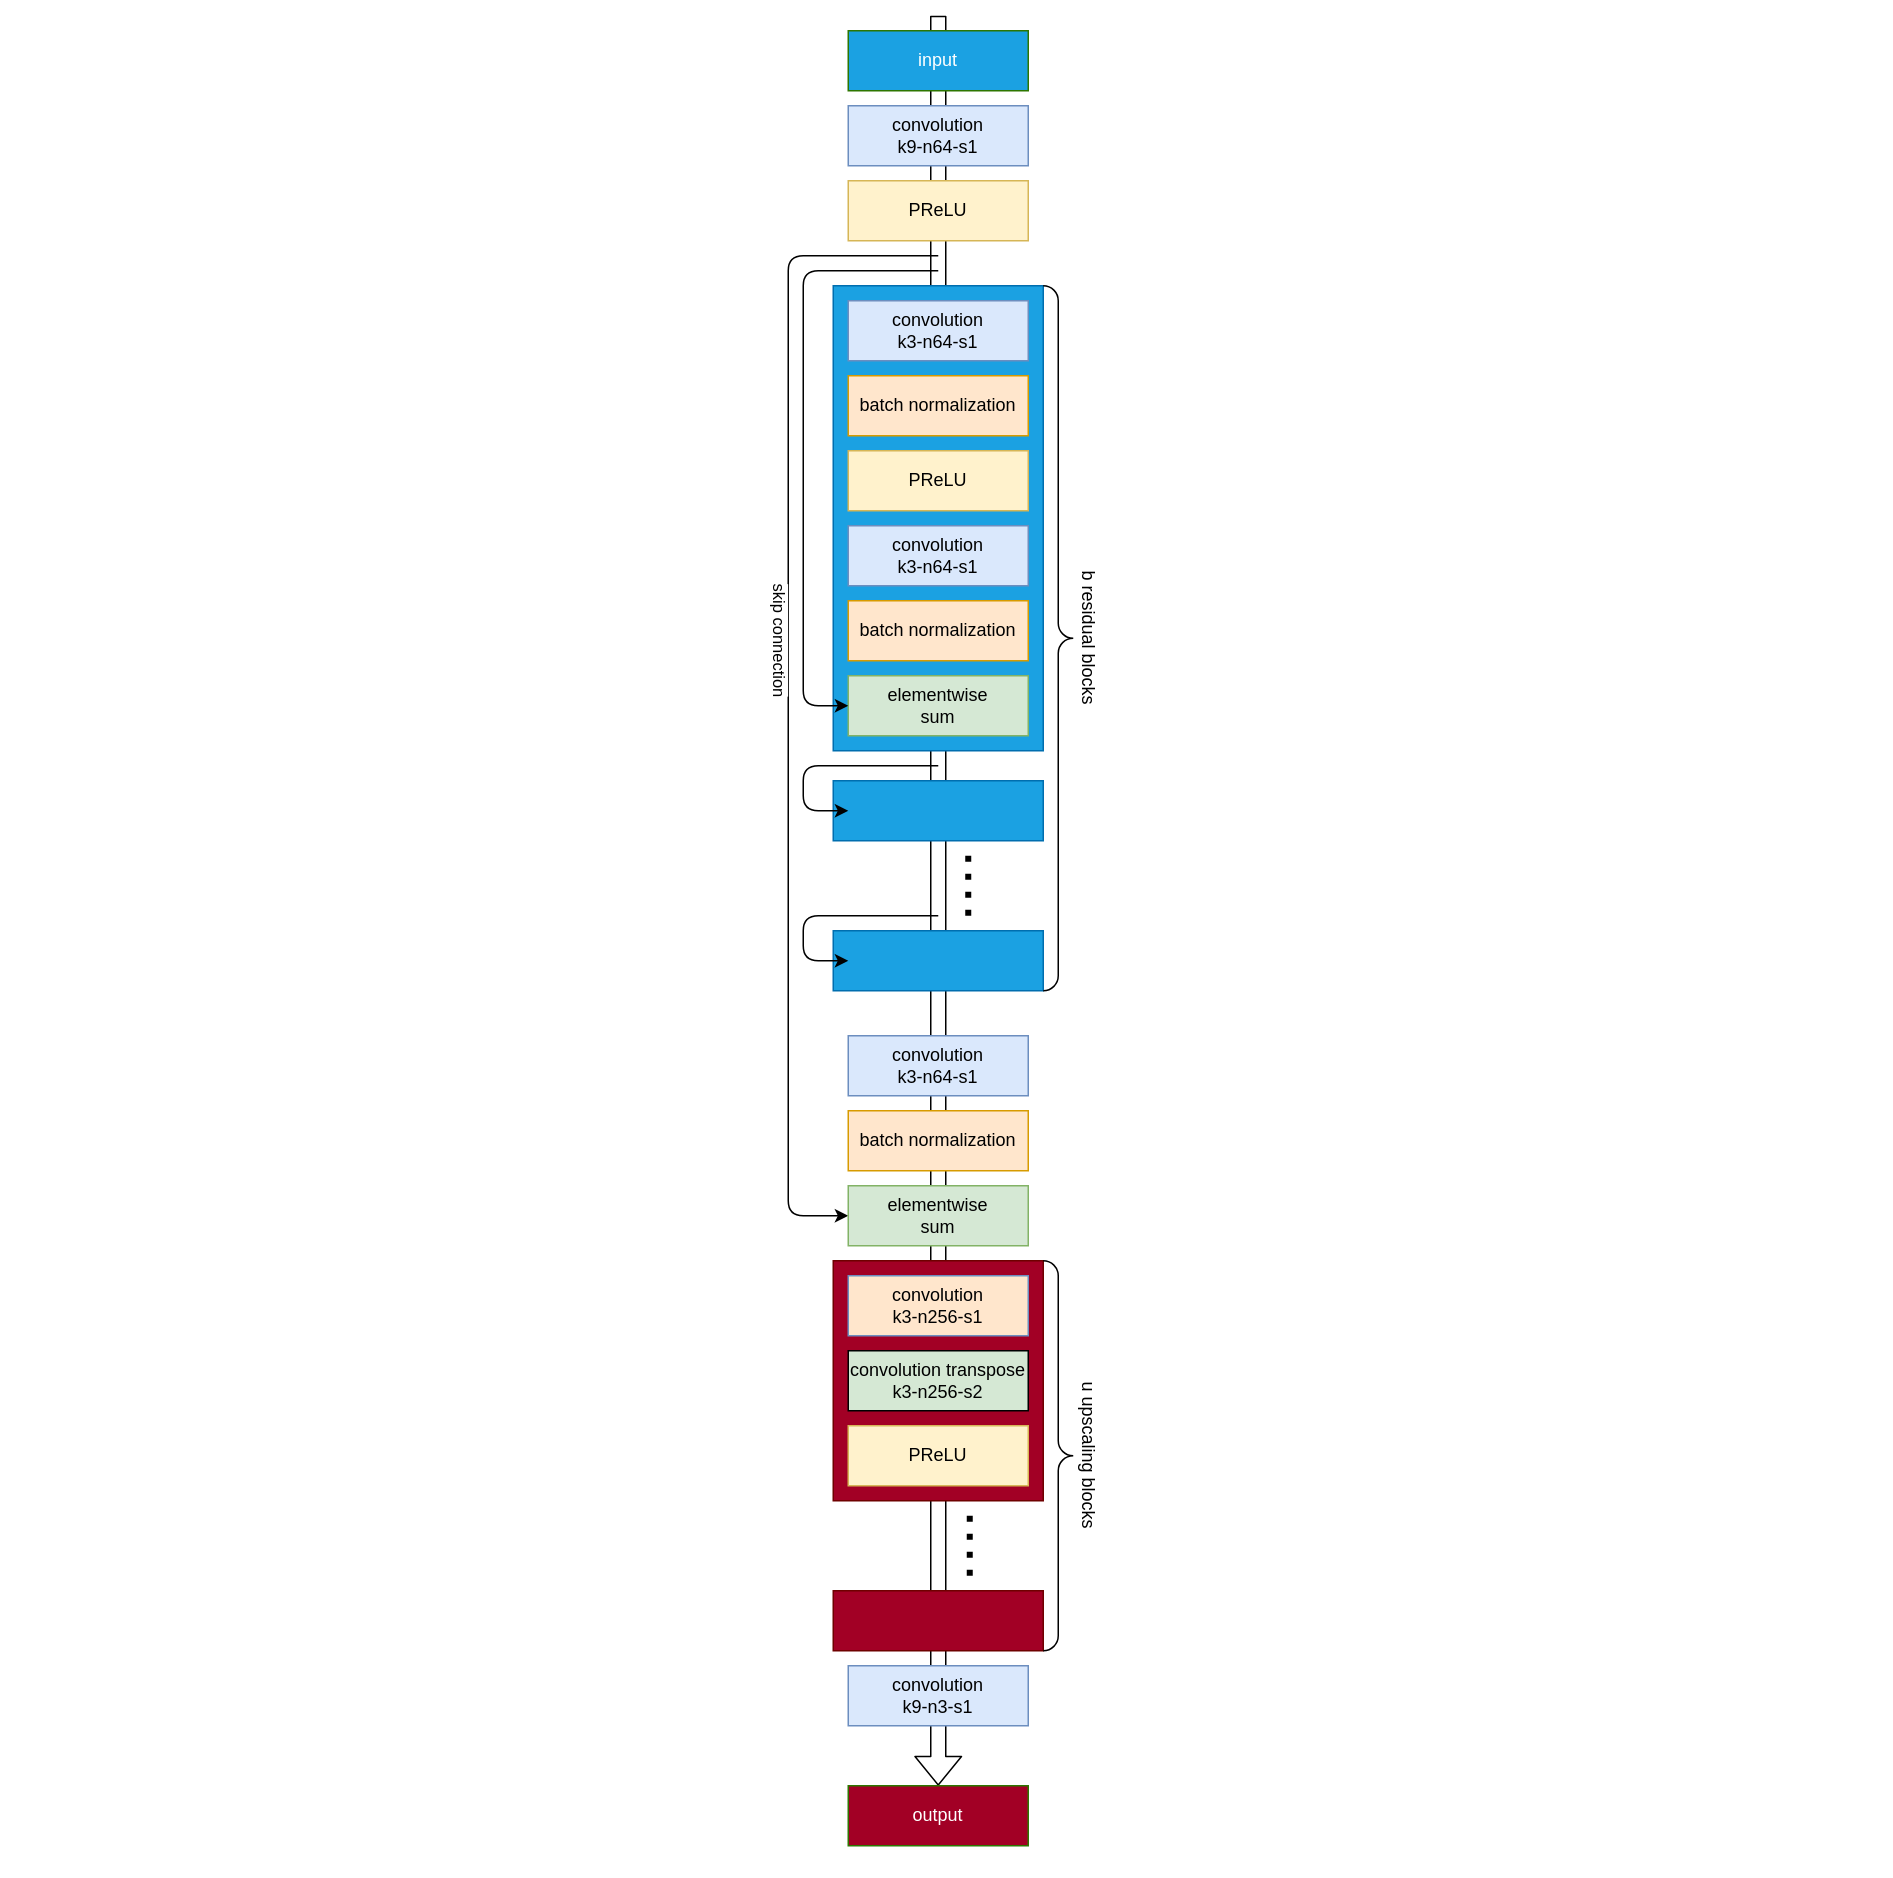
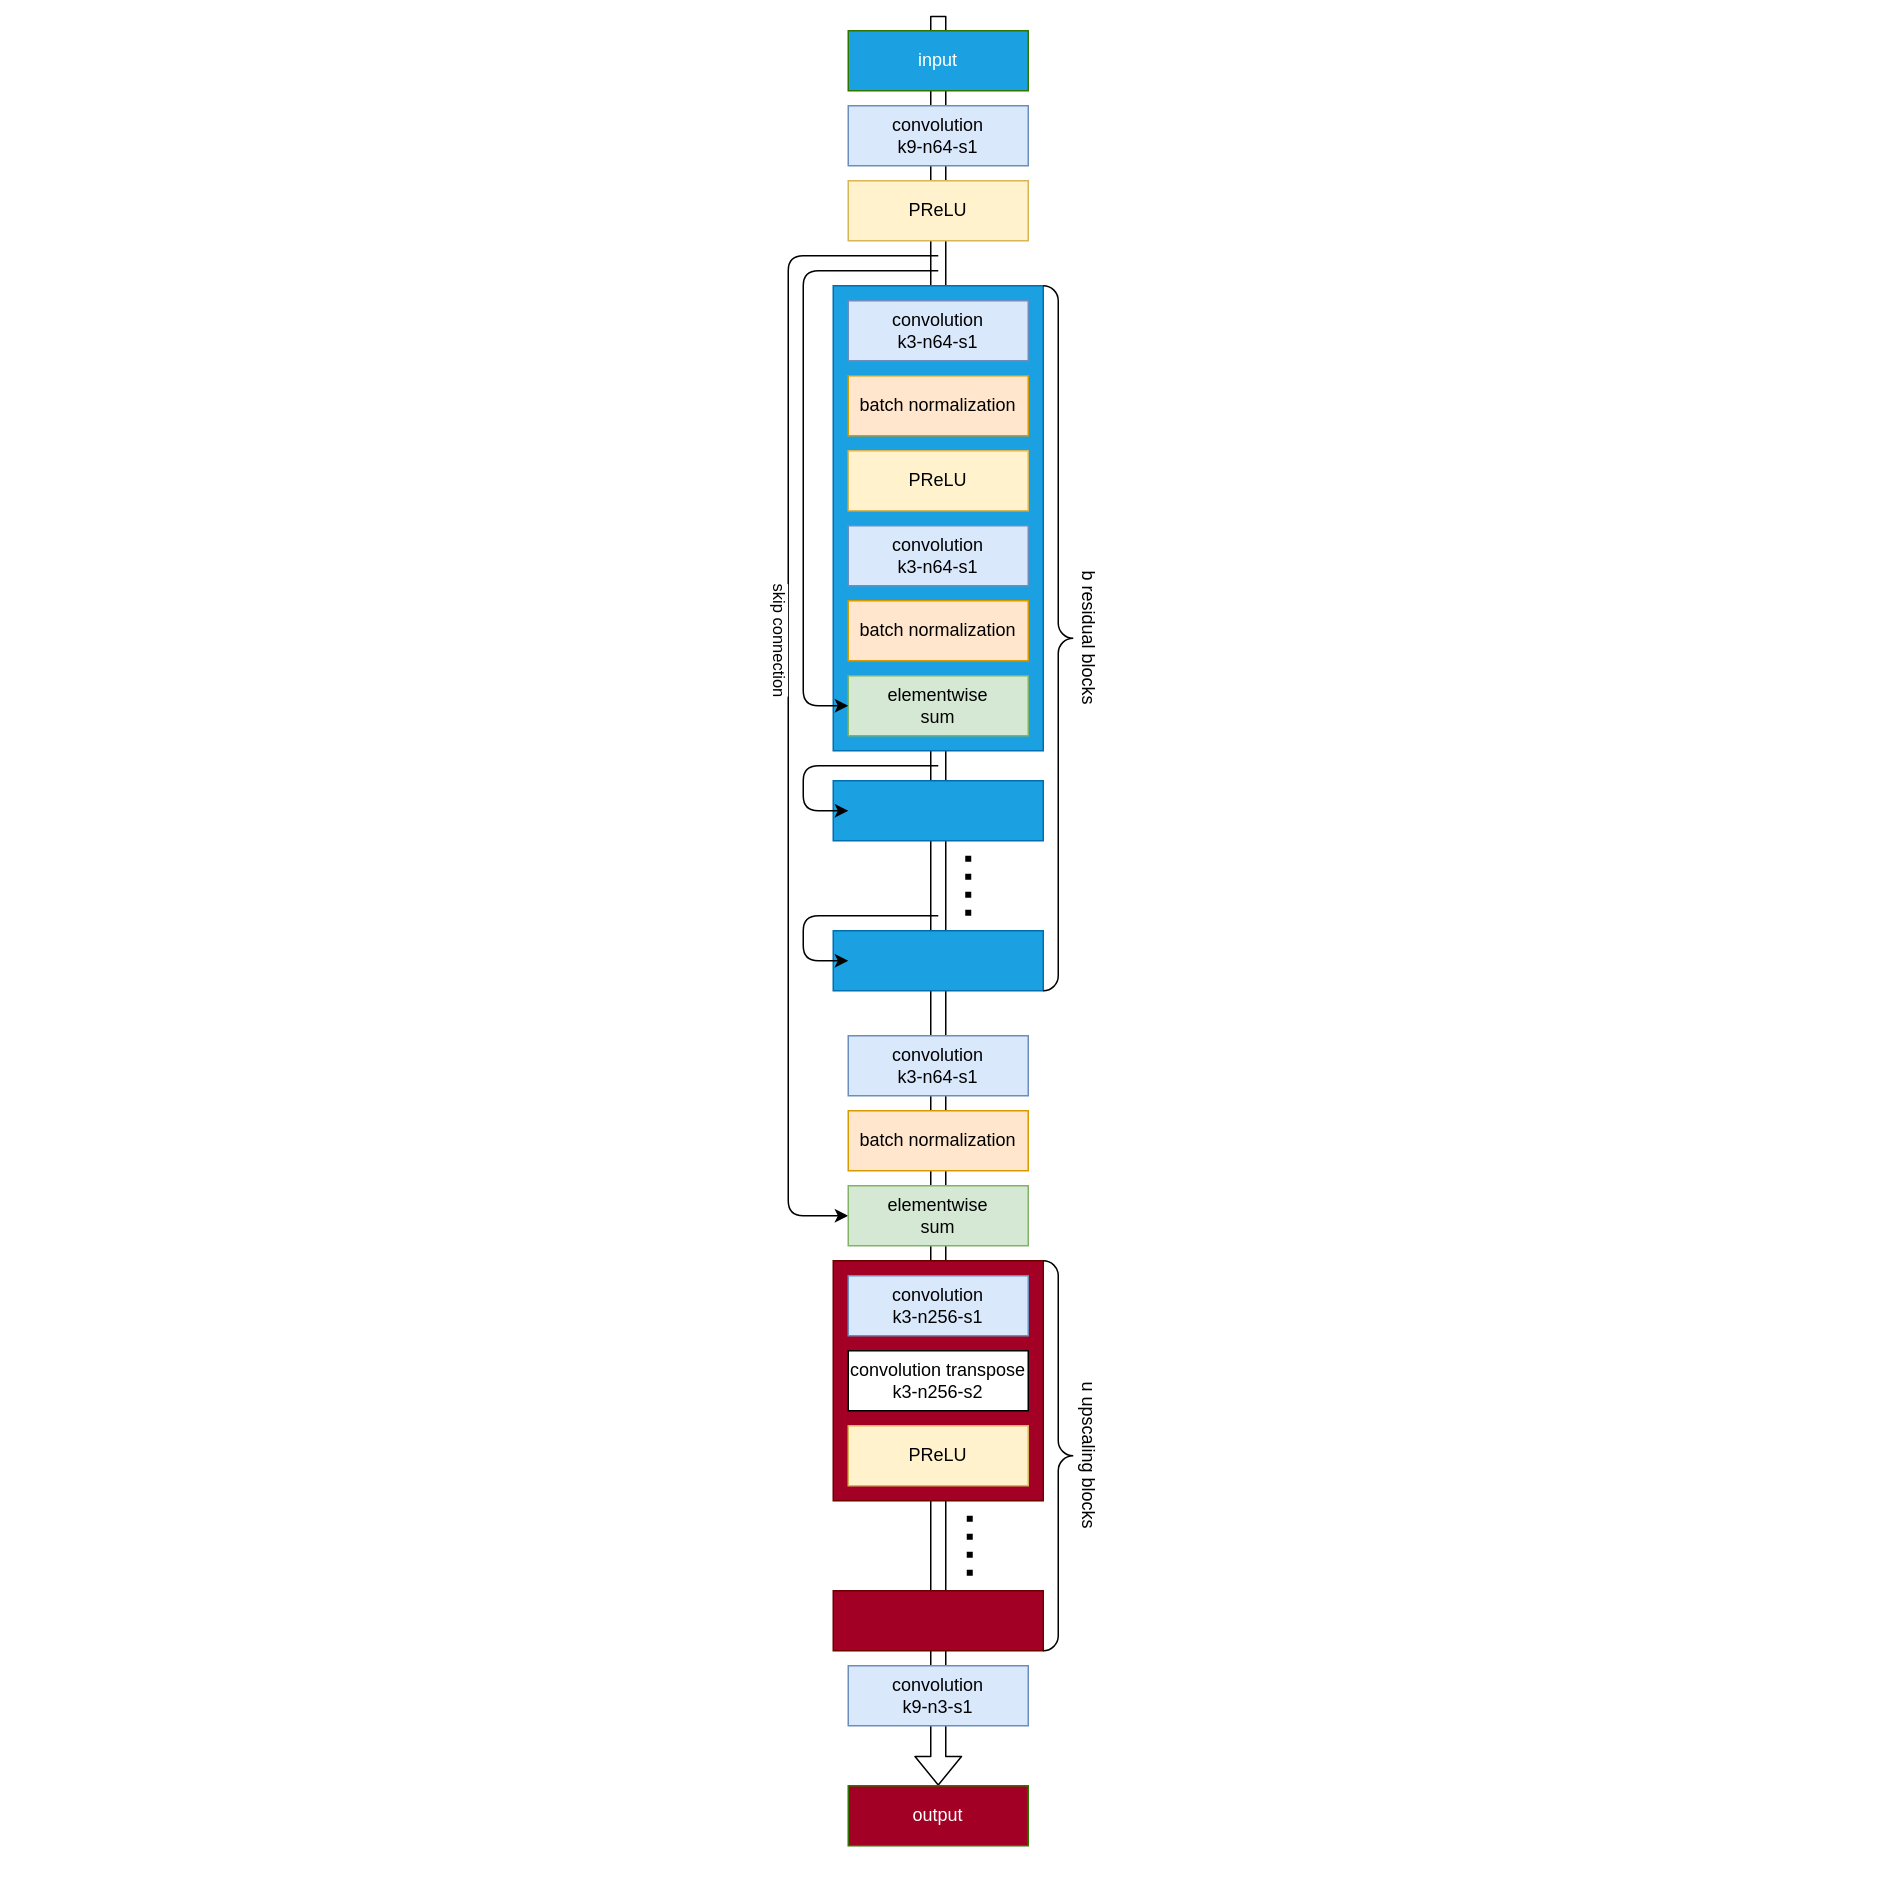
(938, 1306) -> (938, 1306)
(938, 1381) -> (938, 1381)
